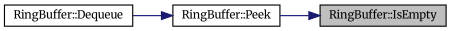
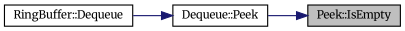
(226, 16) -> (220, 16)
(383, 16) -> (354, 16)
